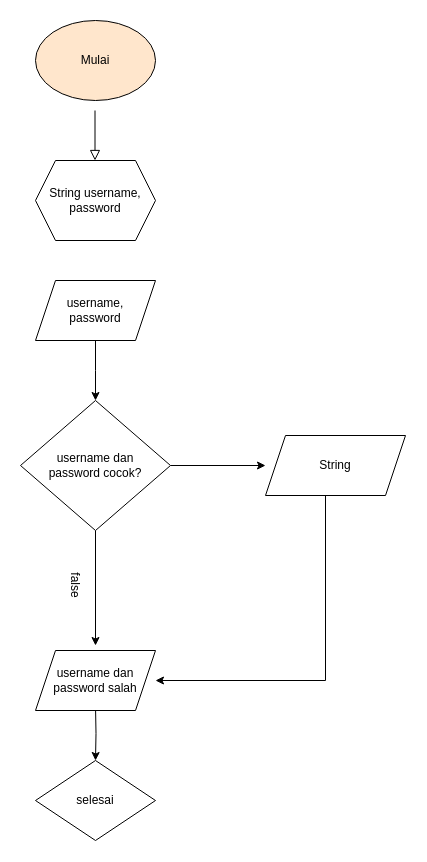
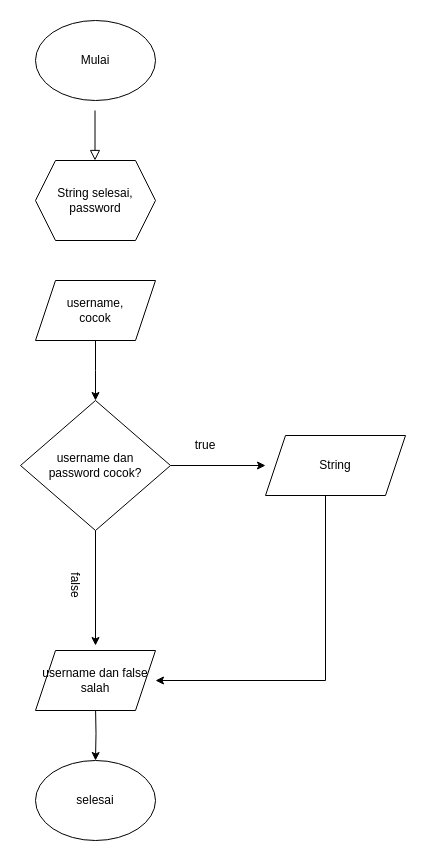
(96, 61) -> (96, 61)
(96, 201) -> (96, 201)
(96, 311) -> (96, 311)
none -> (206, 446)
(96, 681) -> (96, 681)
(96, 801) -> (96, 801)
